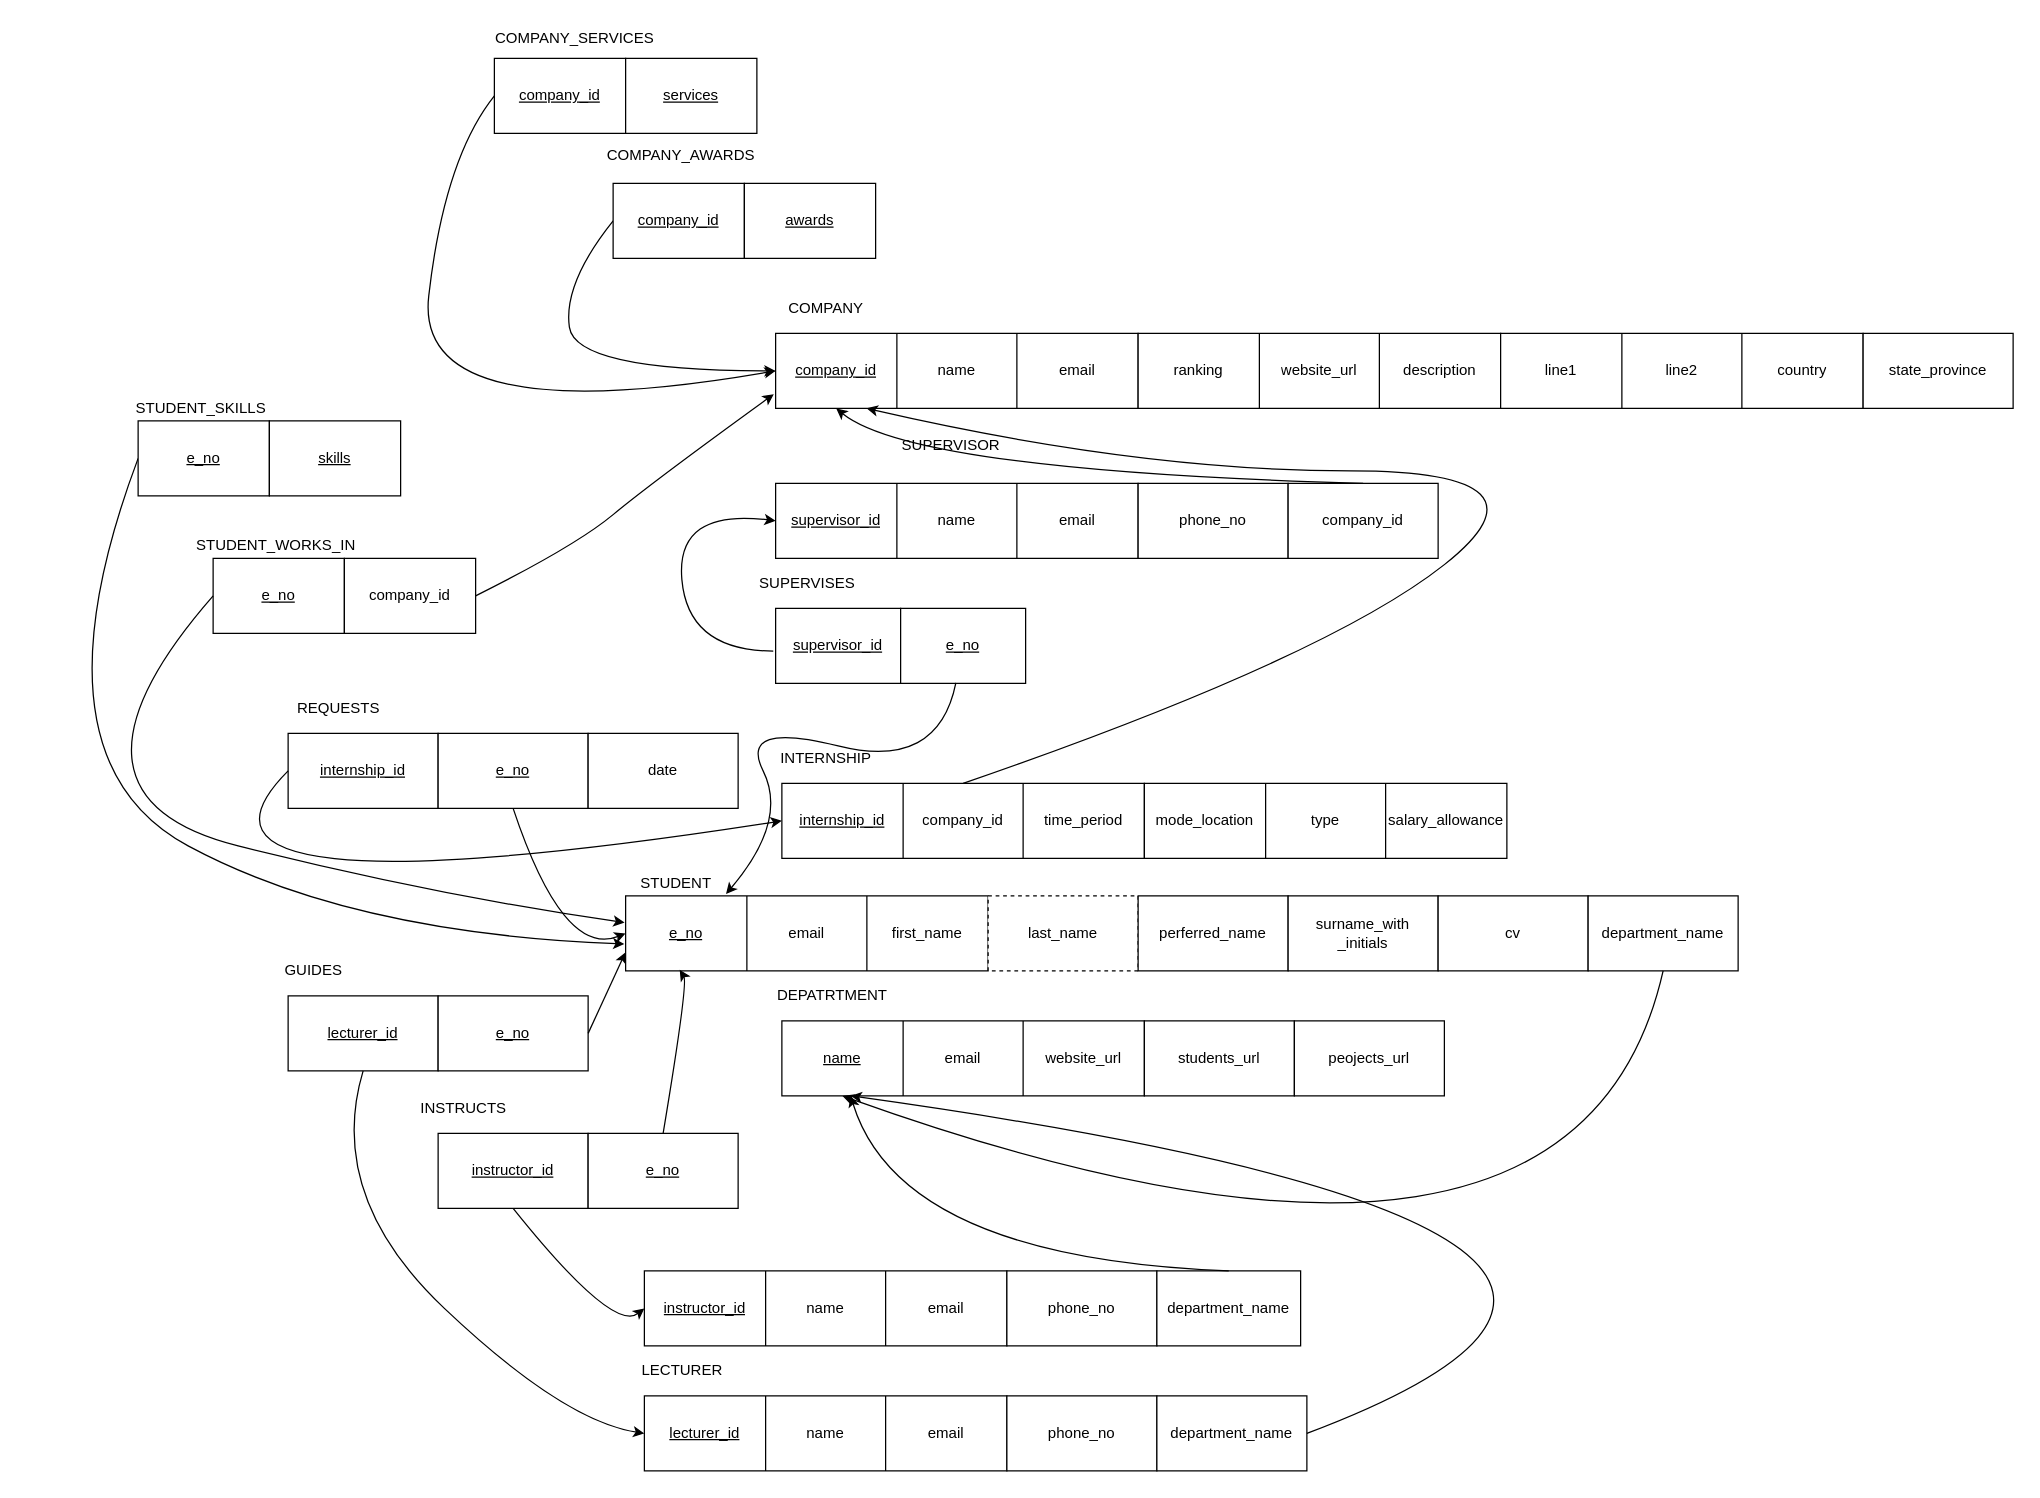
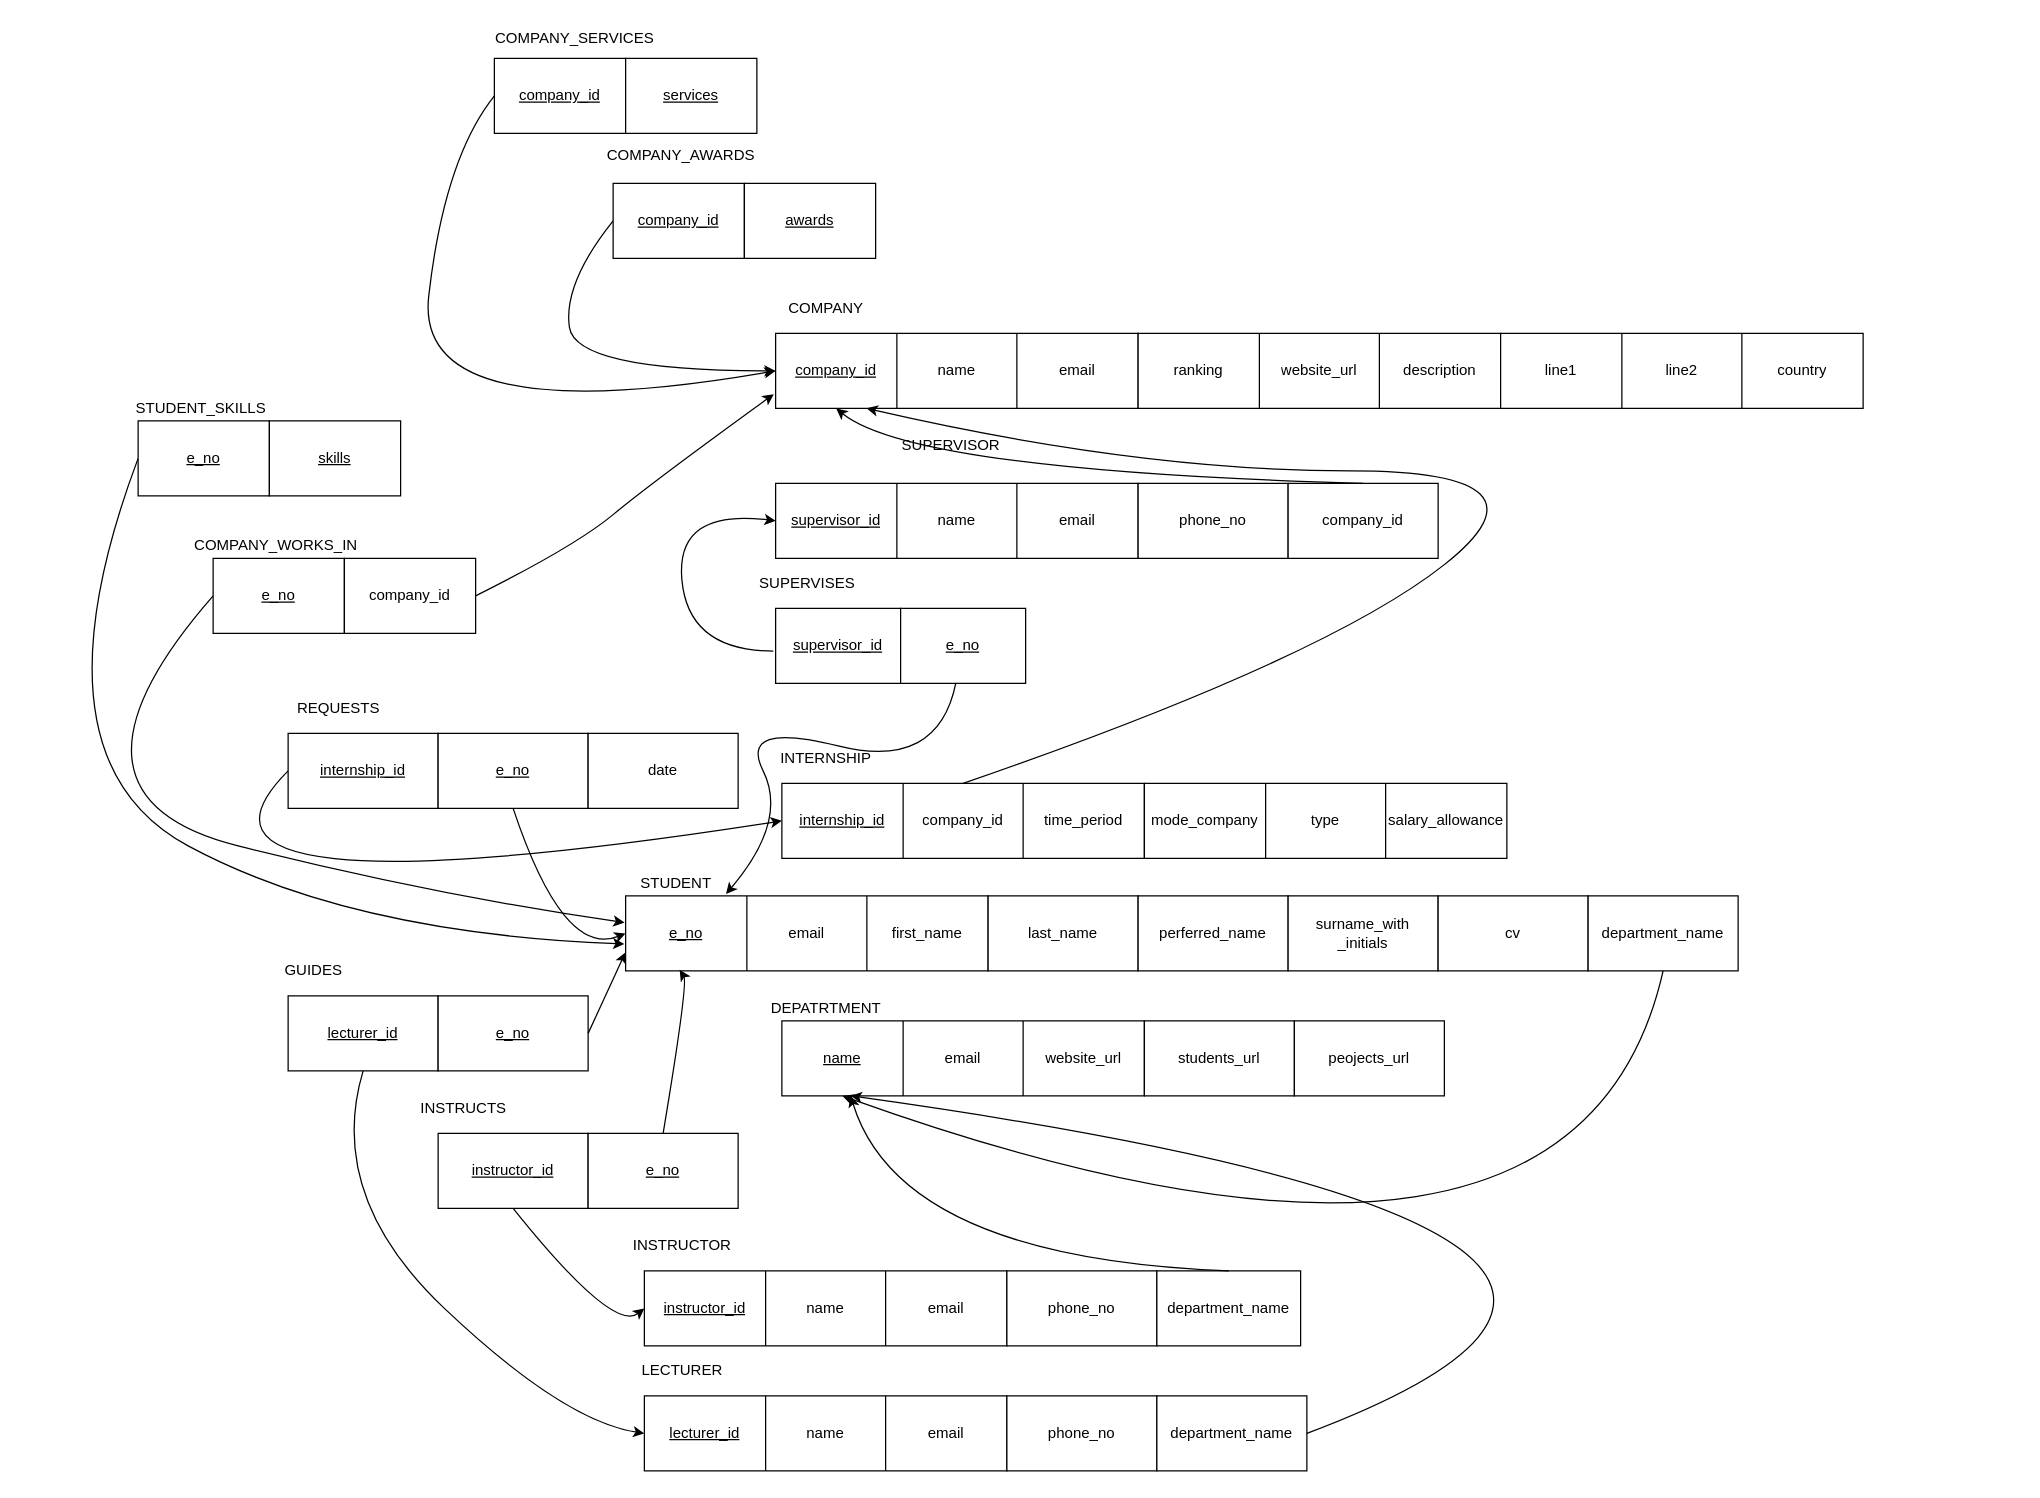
(1938, 371) -> none
(276, 546) -> (276, 546)
(1205, 821) -> (1205, 821)
(1063, 933) -> (1063, 933)
(832, 996) -> (826, 1008)
none -> (682, 1246)
